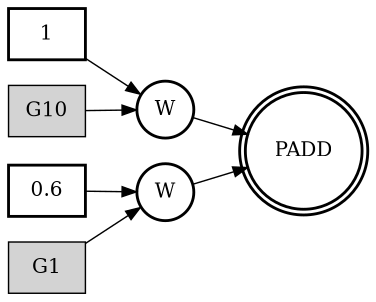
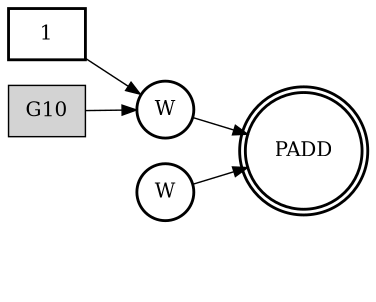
(47, 191) -> none
(47, 268) -> none
